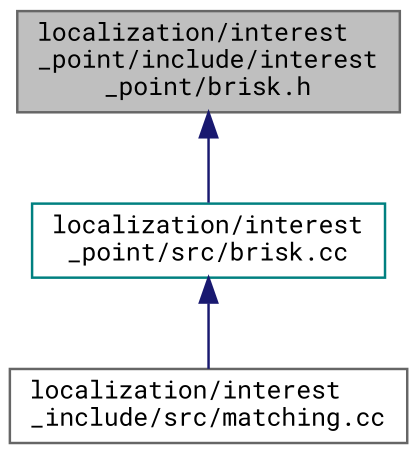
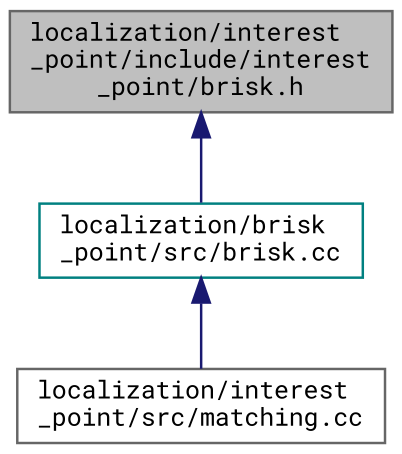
(209, 241) -> (201, 241)
(209, 406) -> (201, 406)
